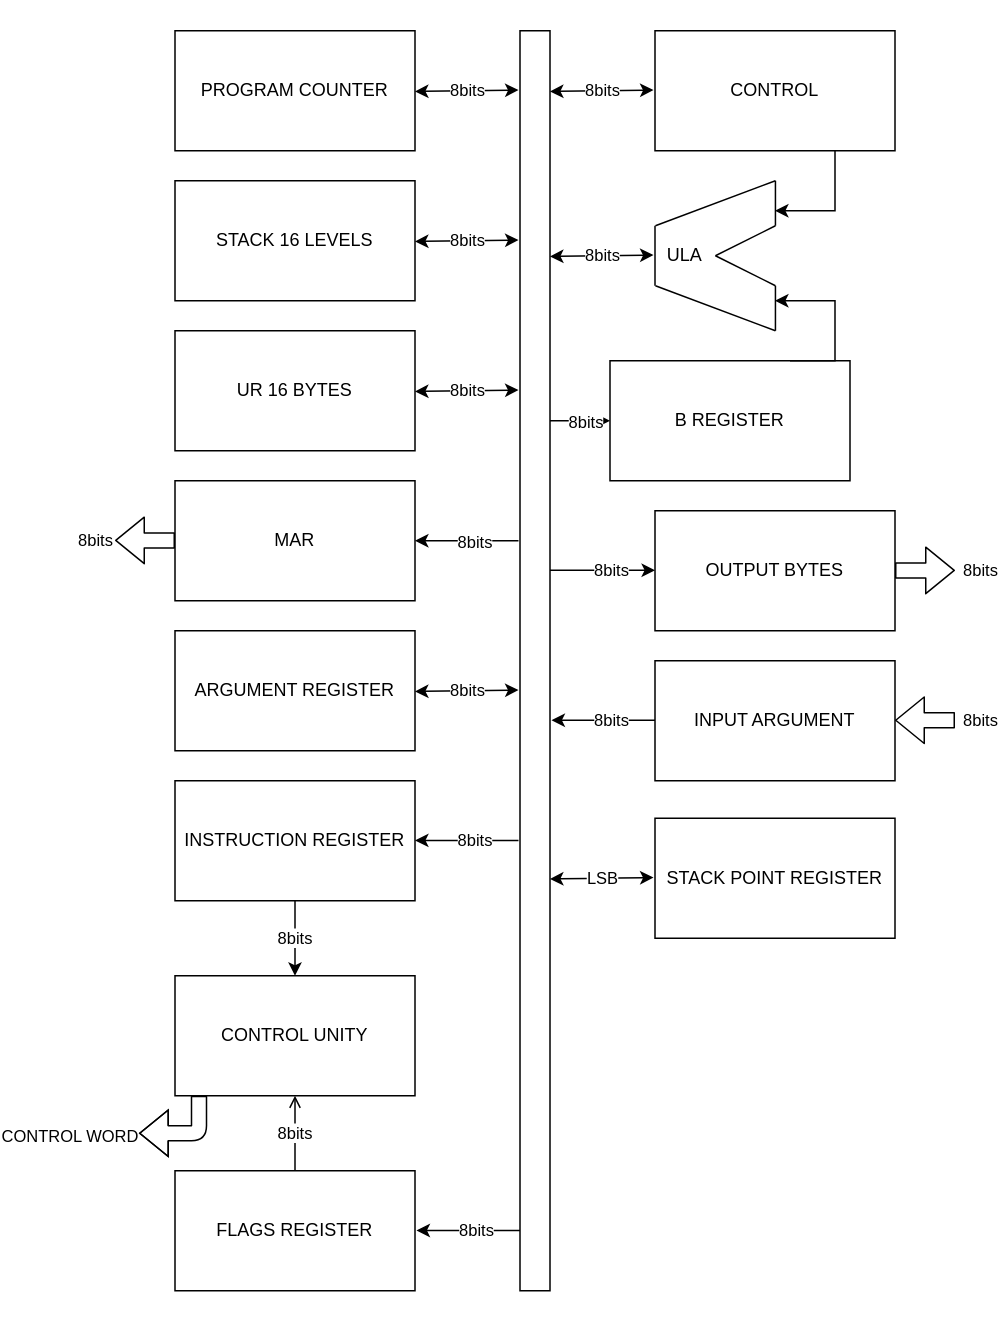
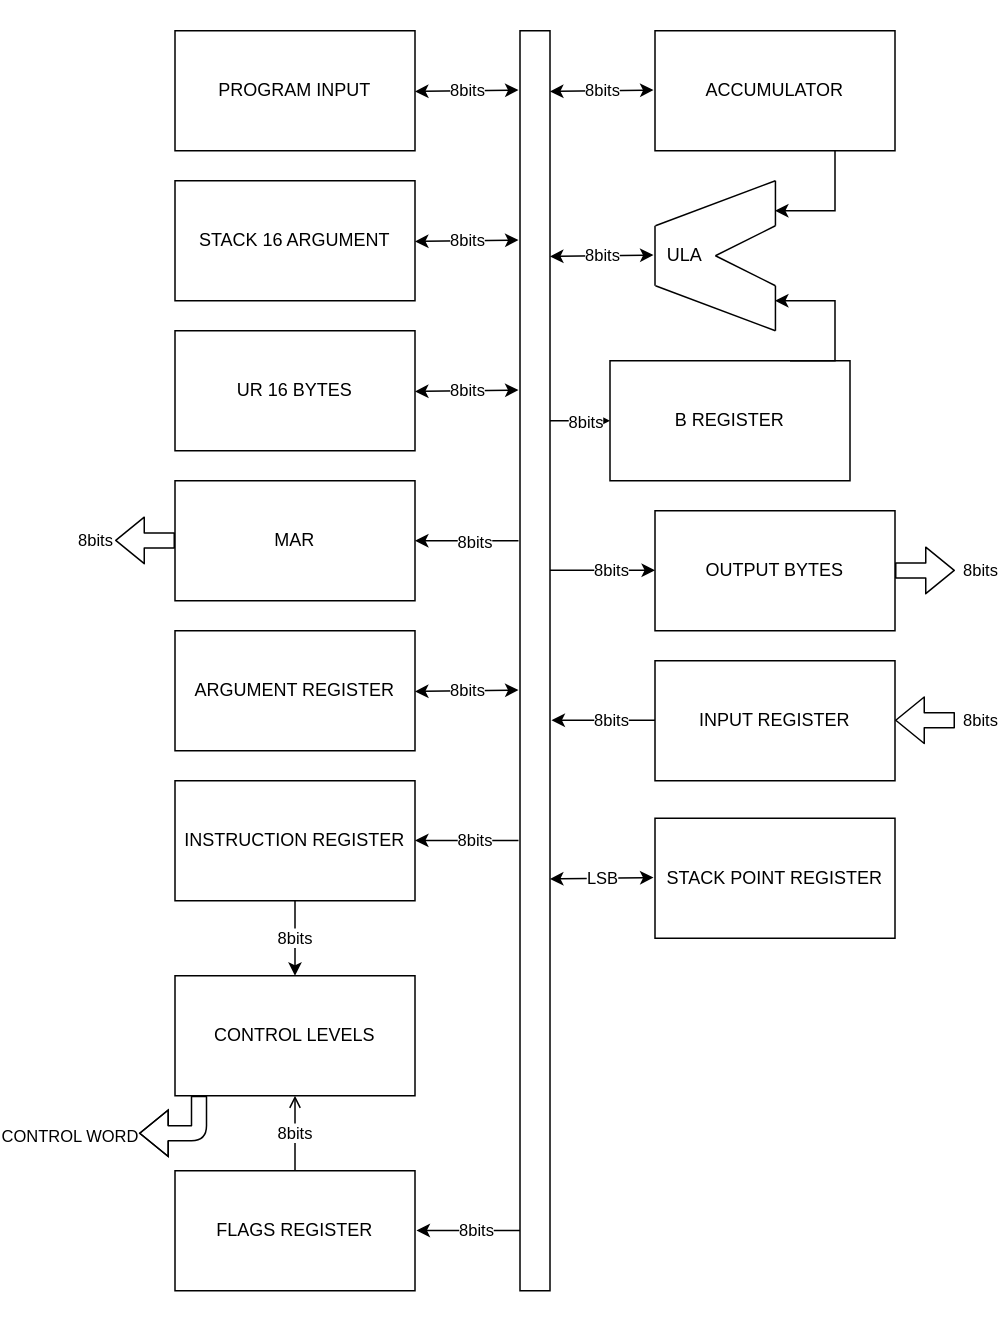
(295, 91) -> (295, 91)
(775, 91) -> (775, 91)
(295, 241) -> (295, 241)
(775, 721) -> (775, 721)
(295, 1036) -> (295, 1036)
